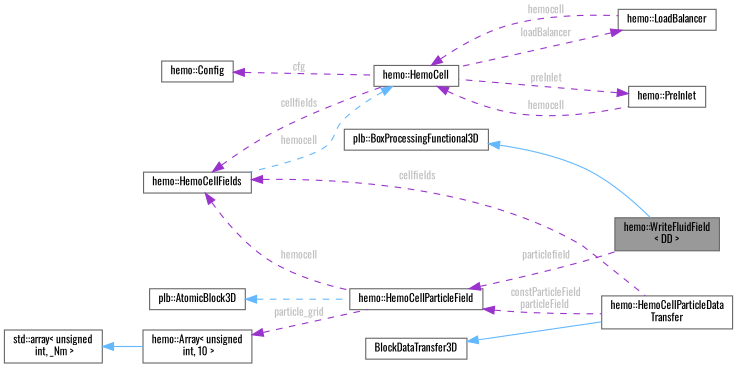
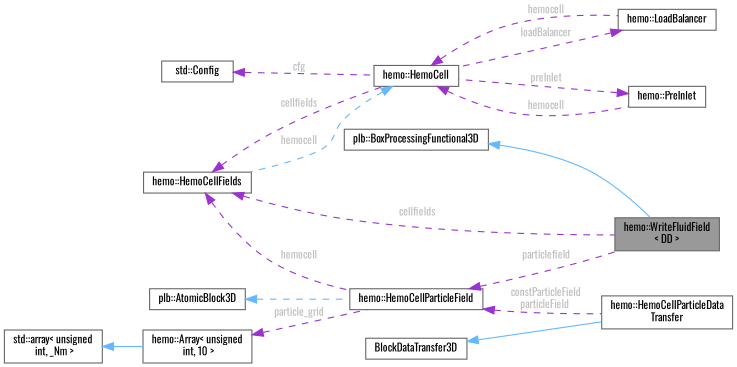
(197, 72) -> (197, 72)
(467, 201) -> (428, 228)
